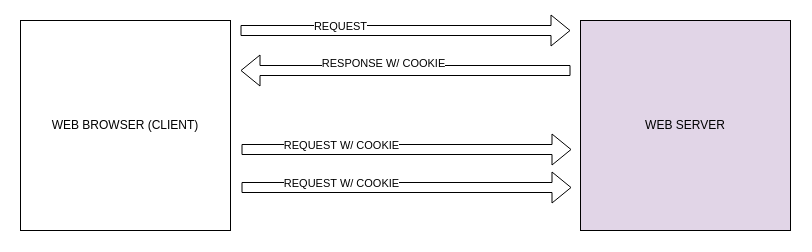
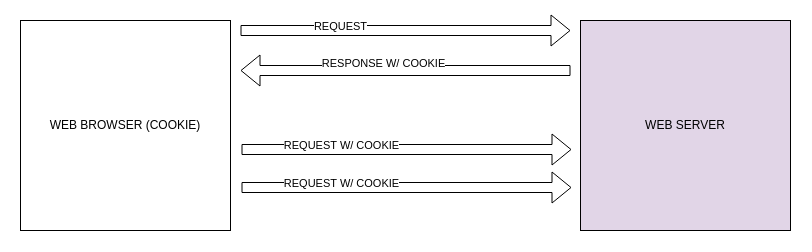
(126, 126) -> (126, 126)
